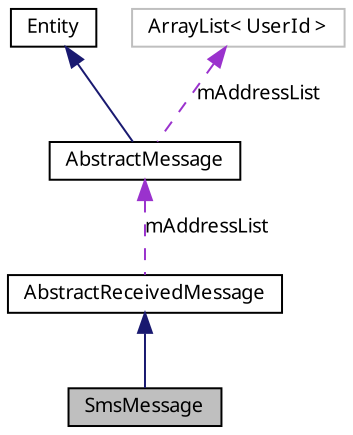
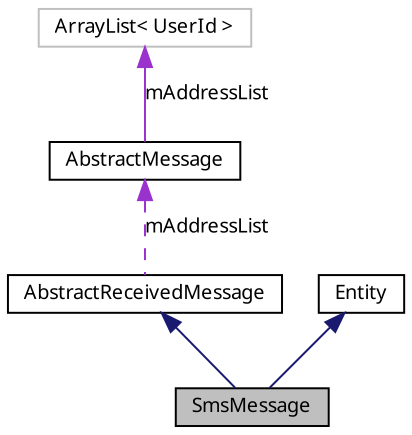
(105, 103) -> (300, 358)
(186, 103) -> (145, 105)
